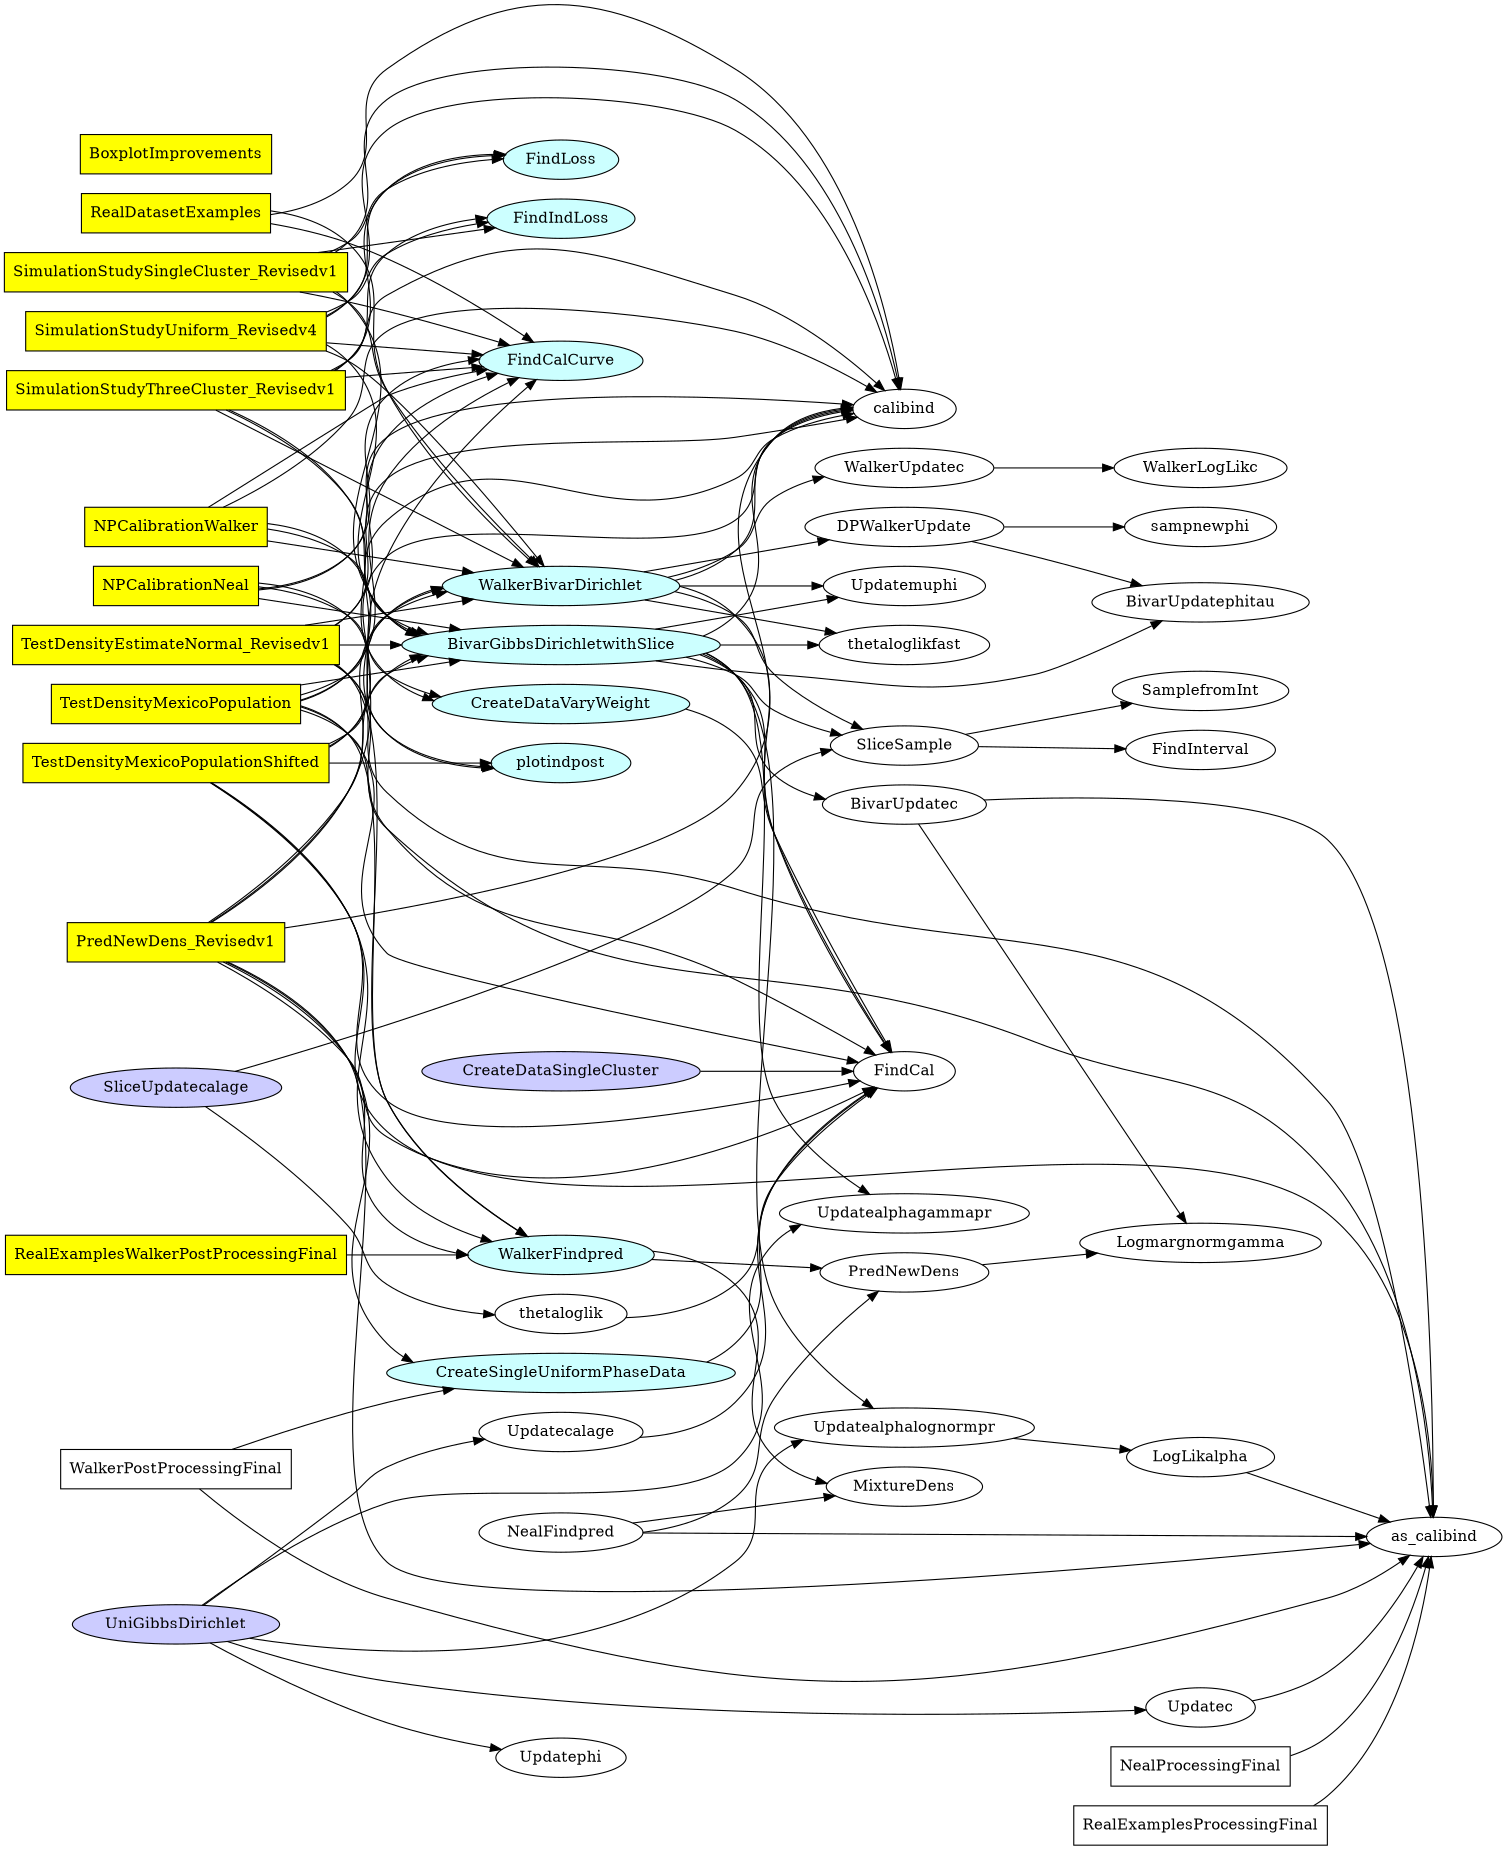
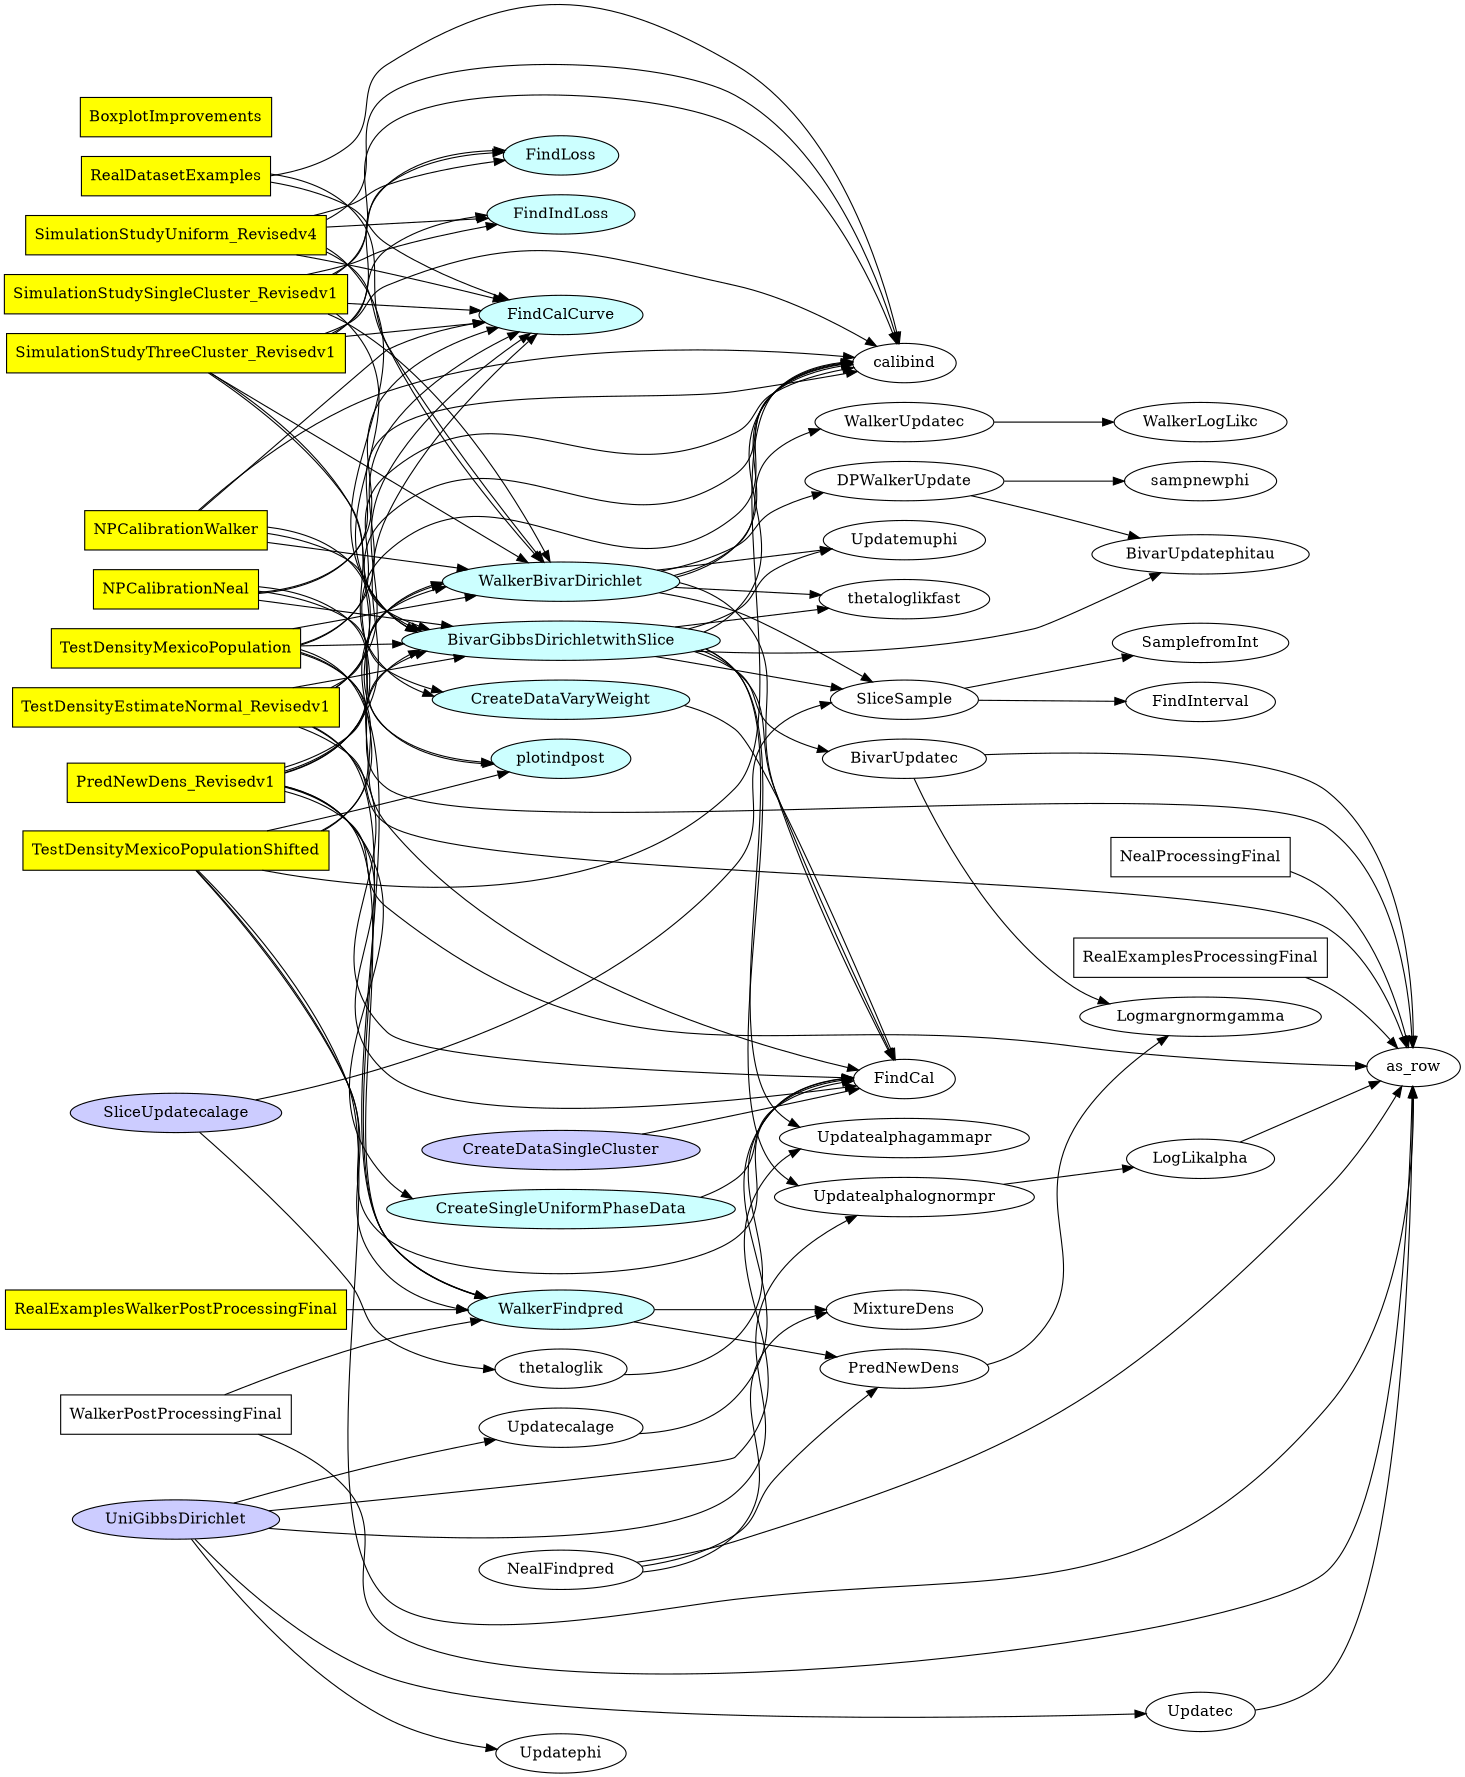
(337, 1416) -> (340, 1353)
(1434, 1537) -> (1414, 1067)
